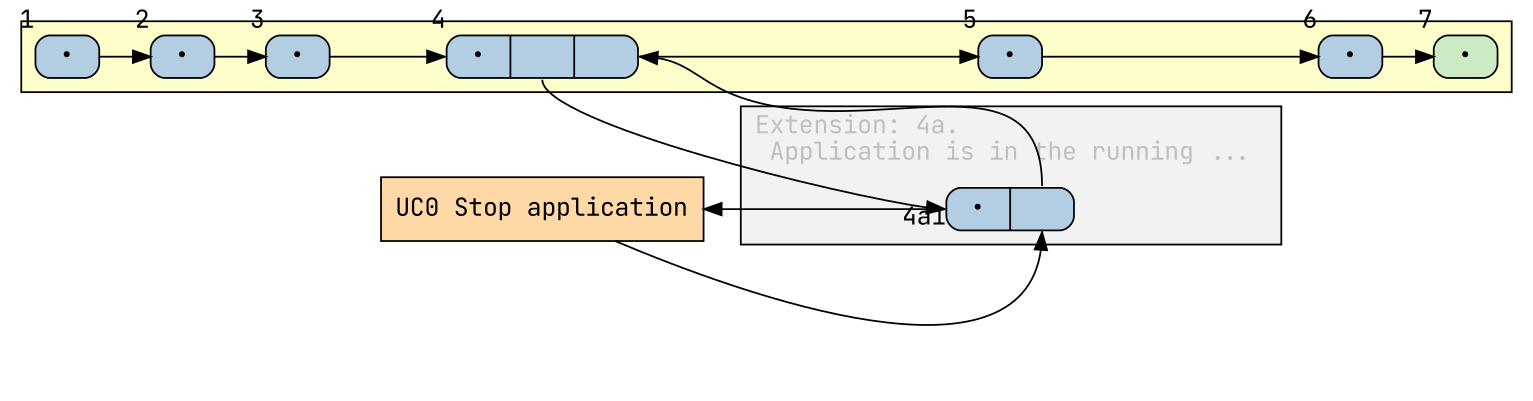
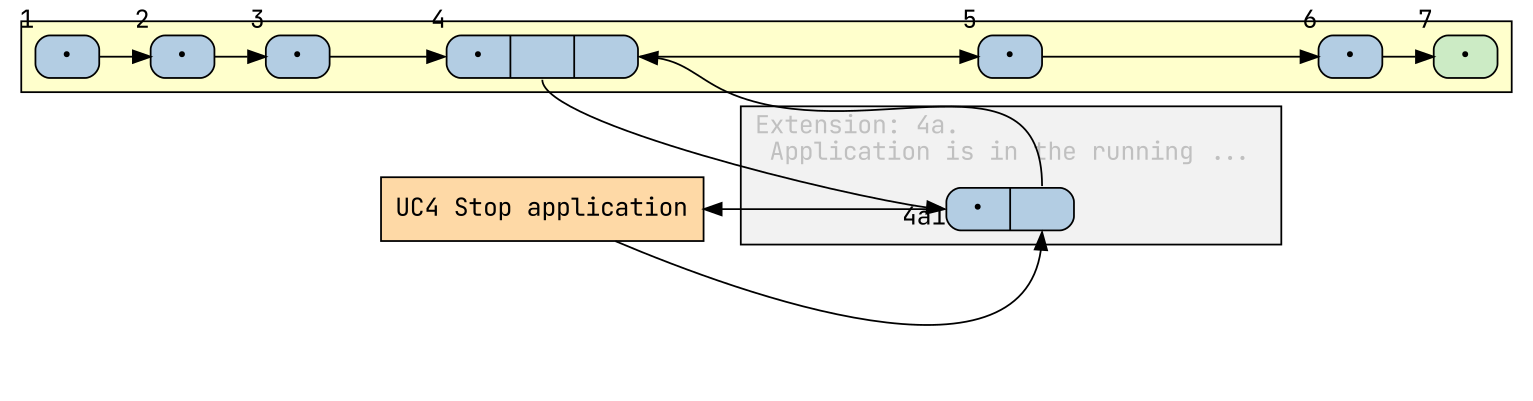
(542, 209) -> (542, 209)
